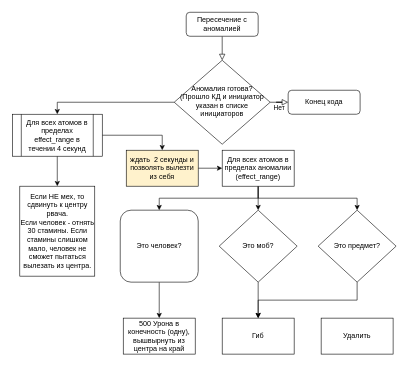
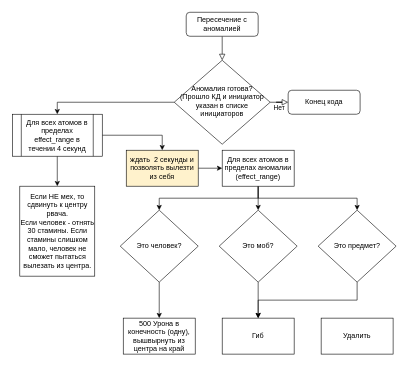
(159, 246) -> (159, 246)
